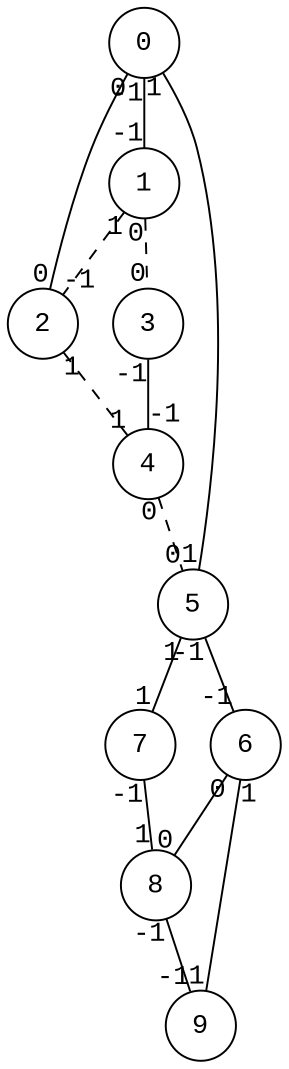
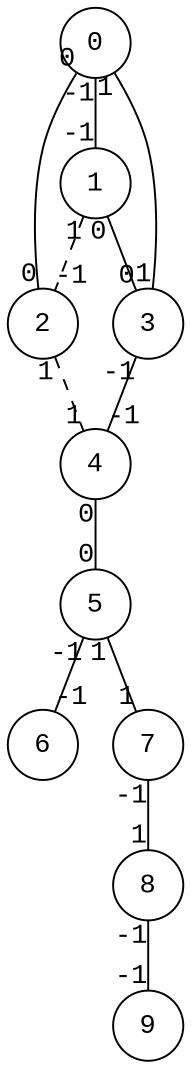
(146, 254) -> (122, 254)
(218, 317) -> (153, 177)
(171, 534) -> (96, 534)
(201, 815) -> none
(223, 885) -> none
